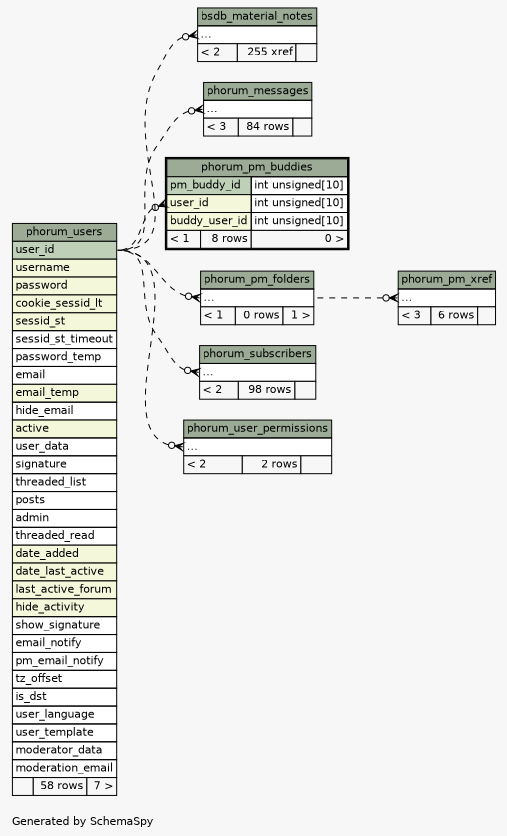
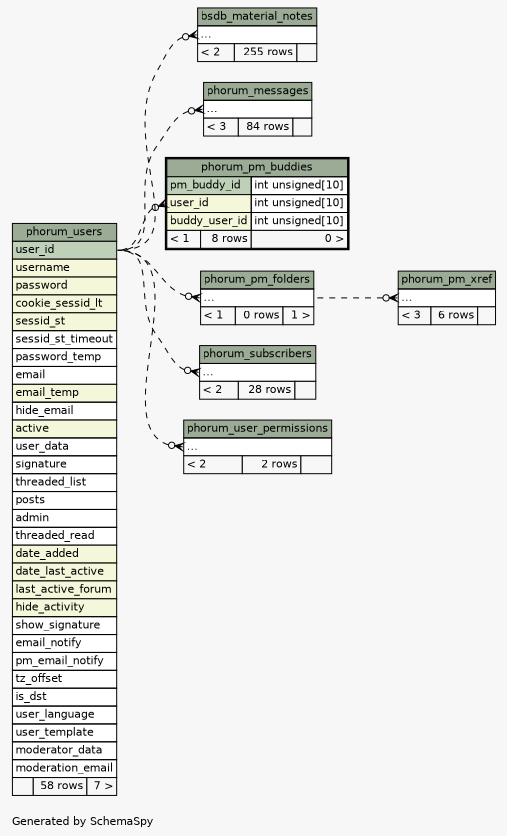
(270, 52) -> (269, 52)
(270, 390) -> (270, 390)
